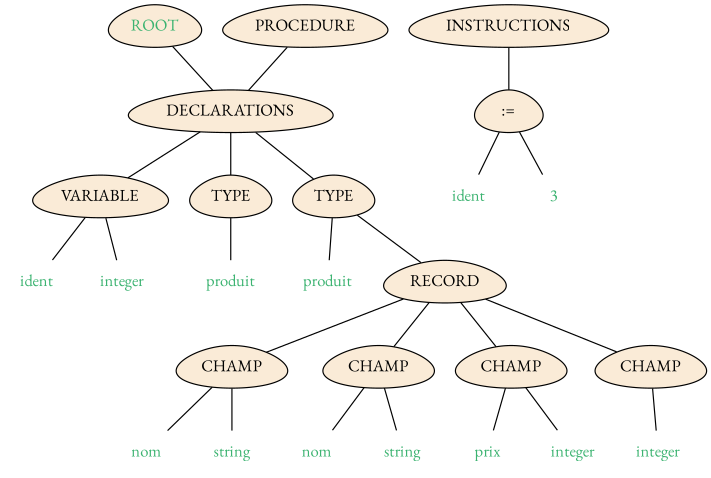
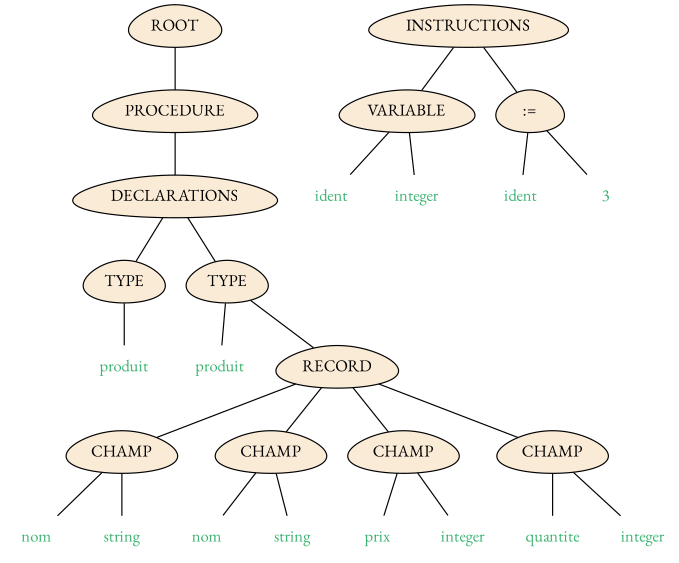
(155, 26) -> (175, 26)
(193, 68) -> (175, 69)
(164, 155) -> (438, 69)
none -> (553, 537)
